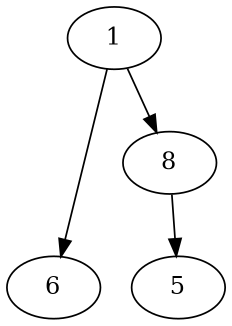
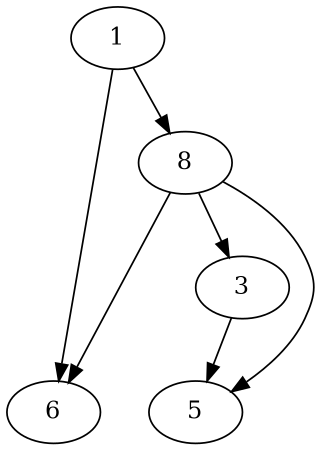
none -> (124, 280)
none -> (242, 288)
